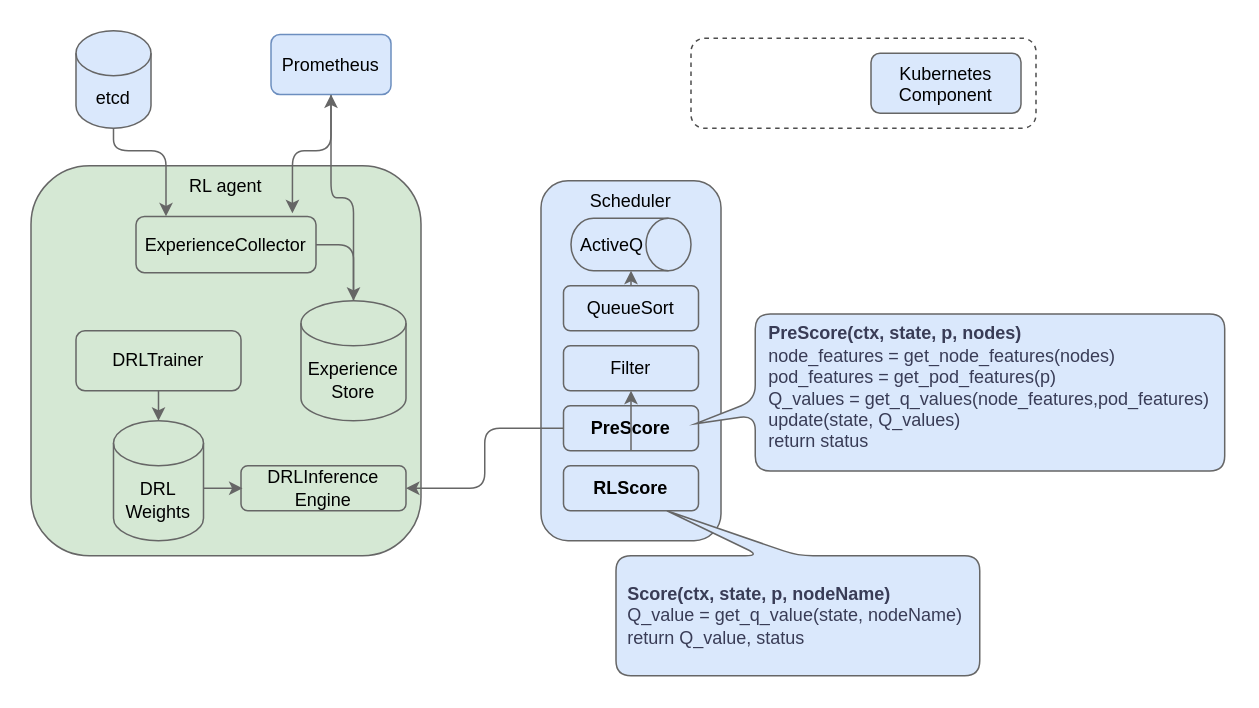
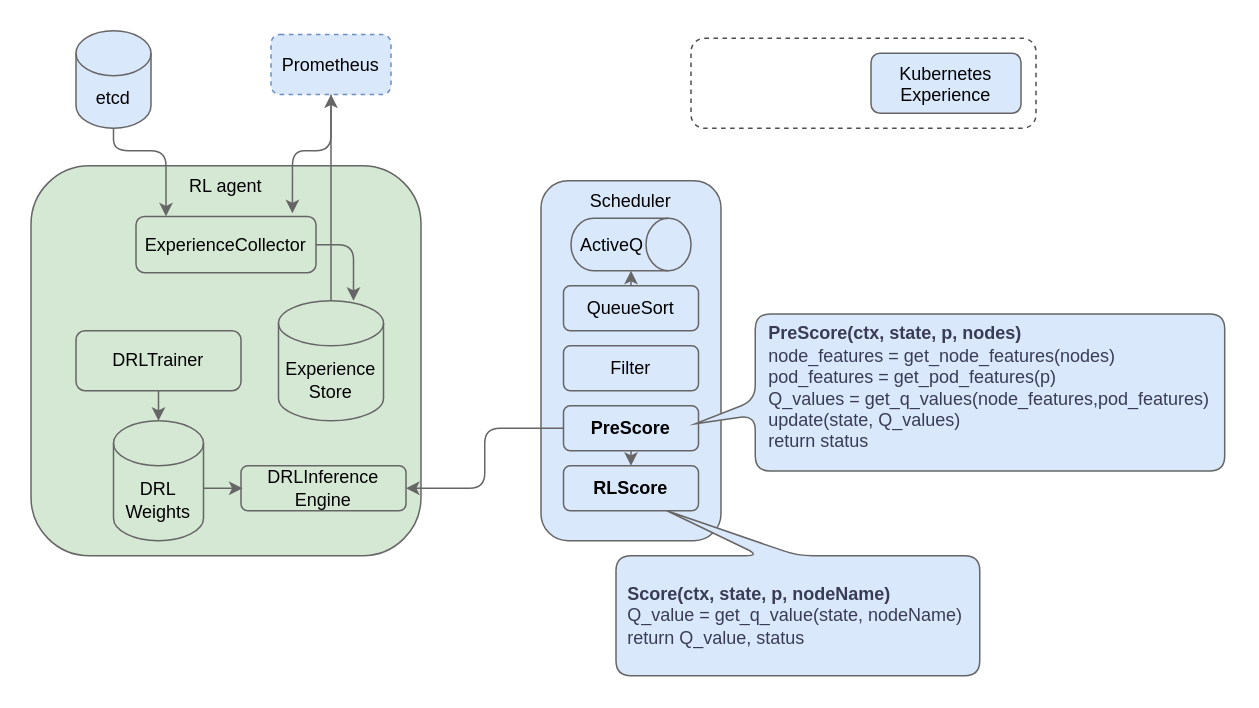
(331, 65) -> (331, 65)
(946, 85) -> (946, 85)
(353, 361) -> (331, 361)
(631, 426) -> (631, 453)
